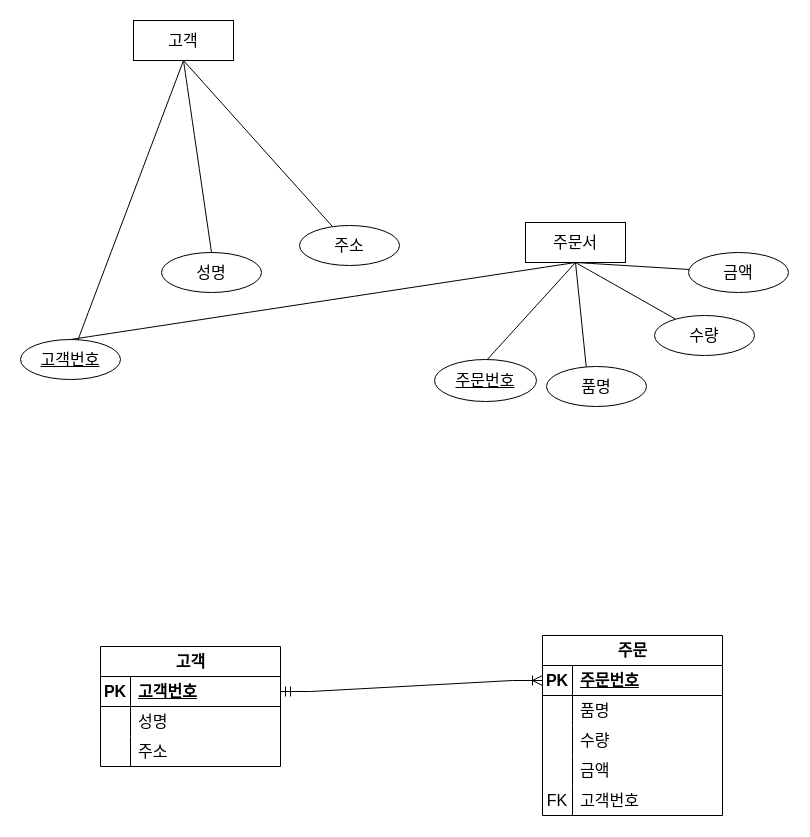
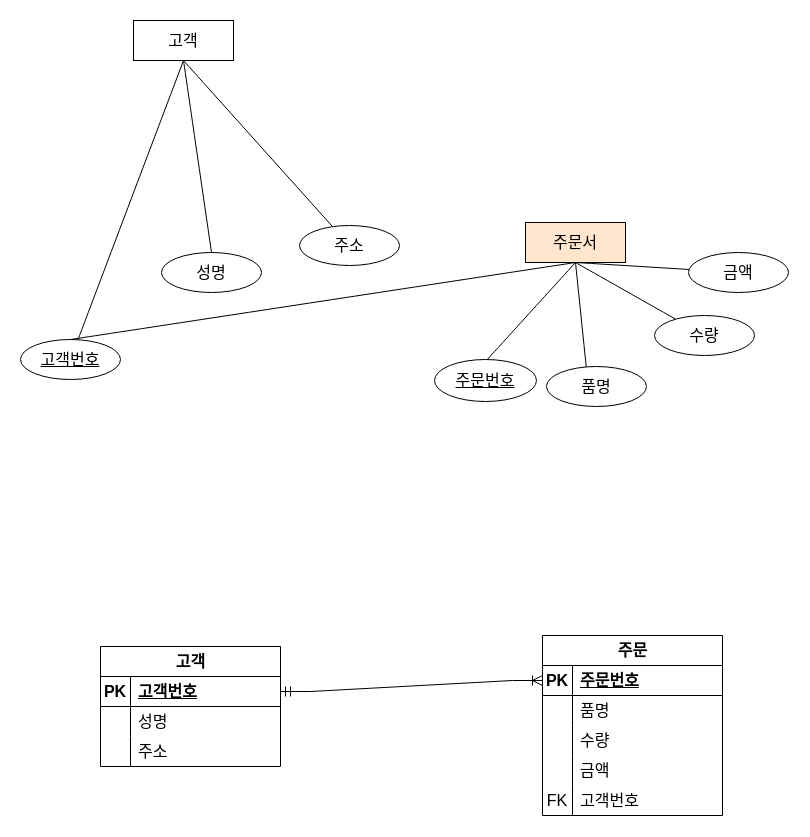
(576, 243) -> (576, 243)
